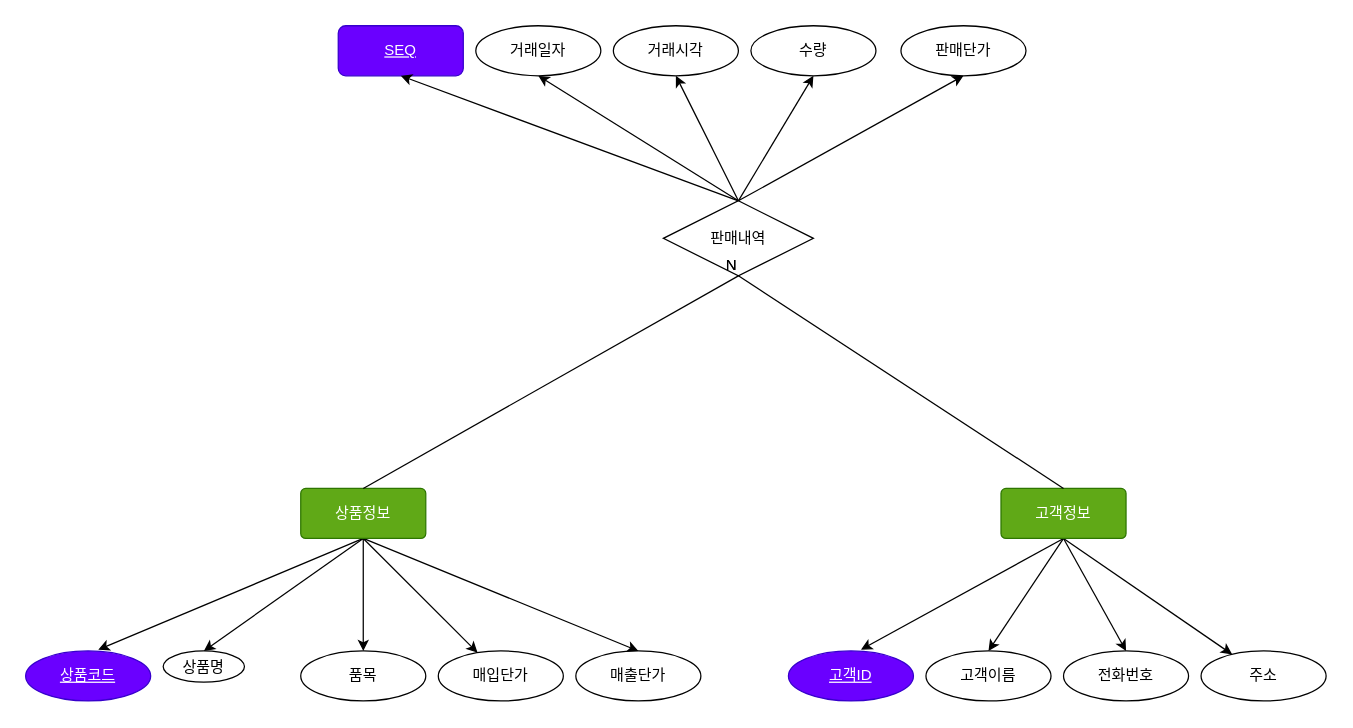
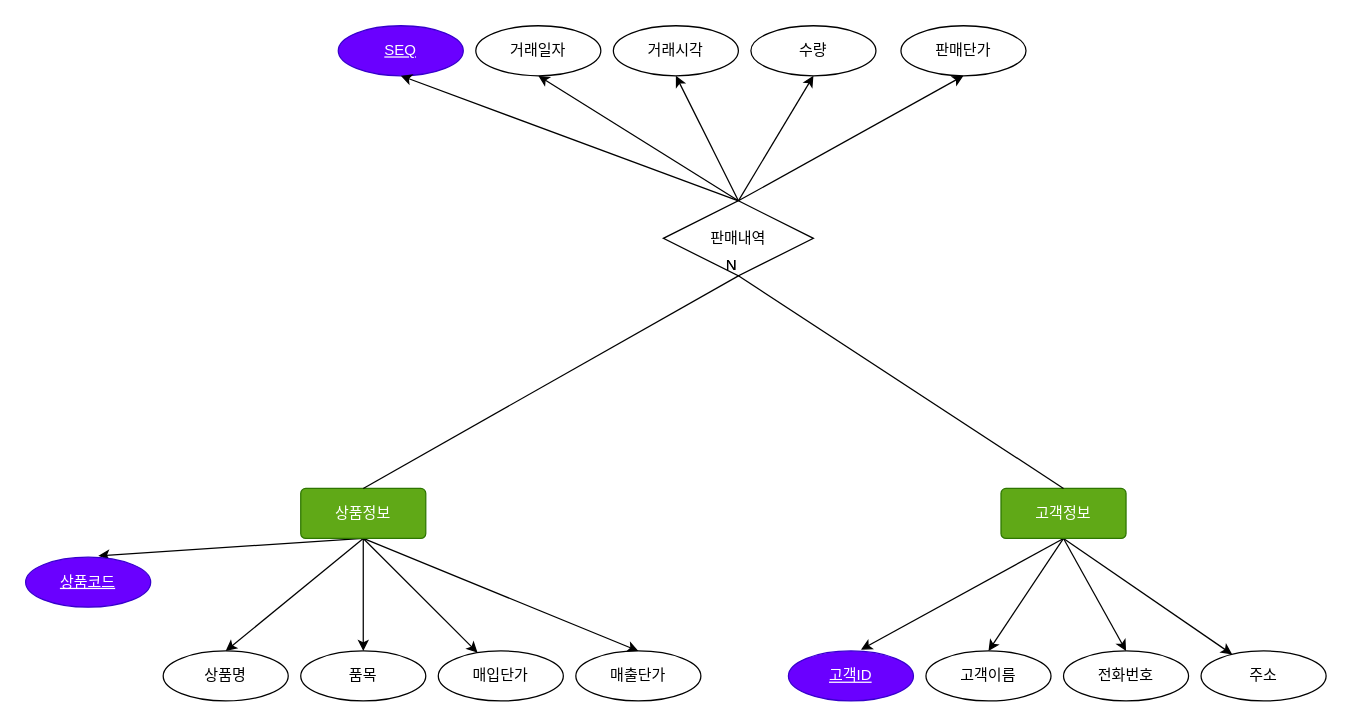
(401, 51) -> (401, 51)
(204, 666) -> (226, 676)
(88, 676) -> (88, 582)
